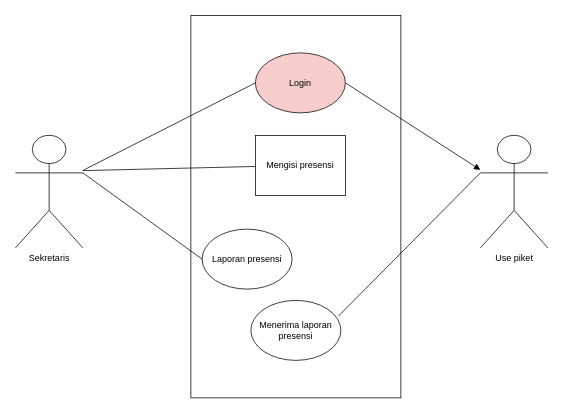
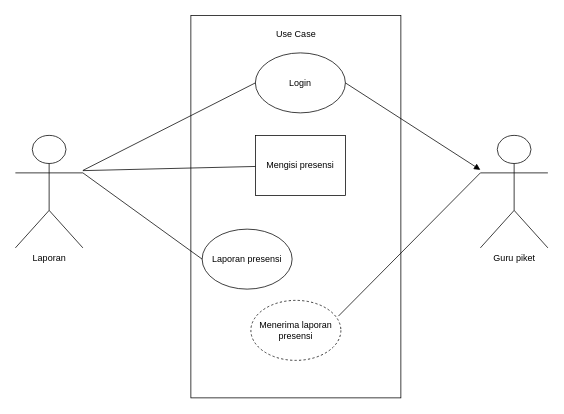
none -> (296, 34)
(300, 83) -> (300, 83)
(50, 259) -> (50, 259)
(515, 259) -> (515, 259)
(296, 330) -> (296, 330)
